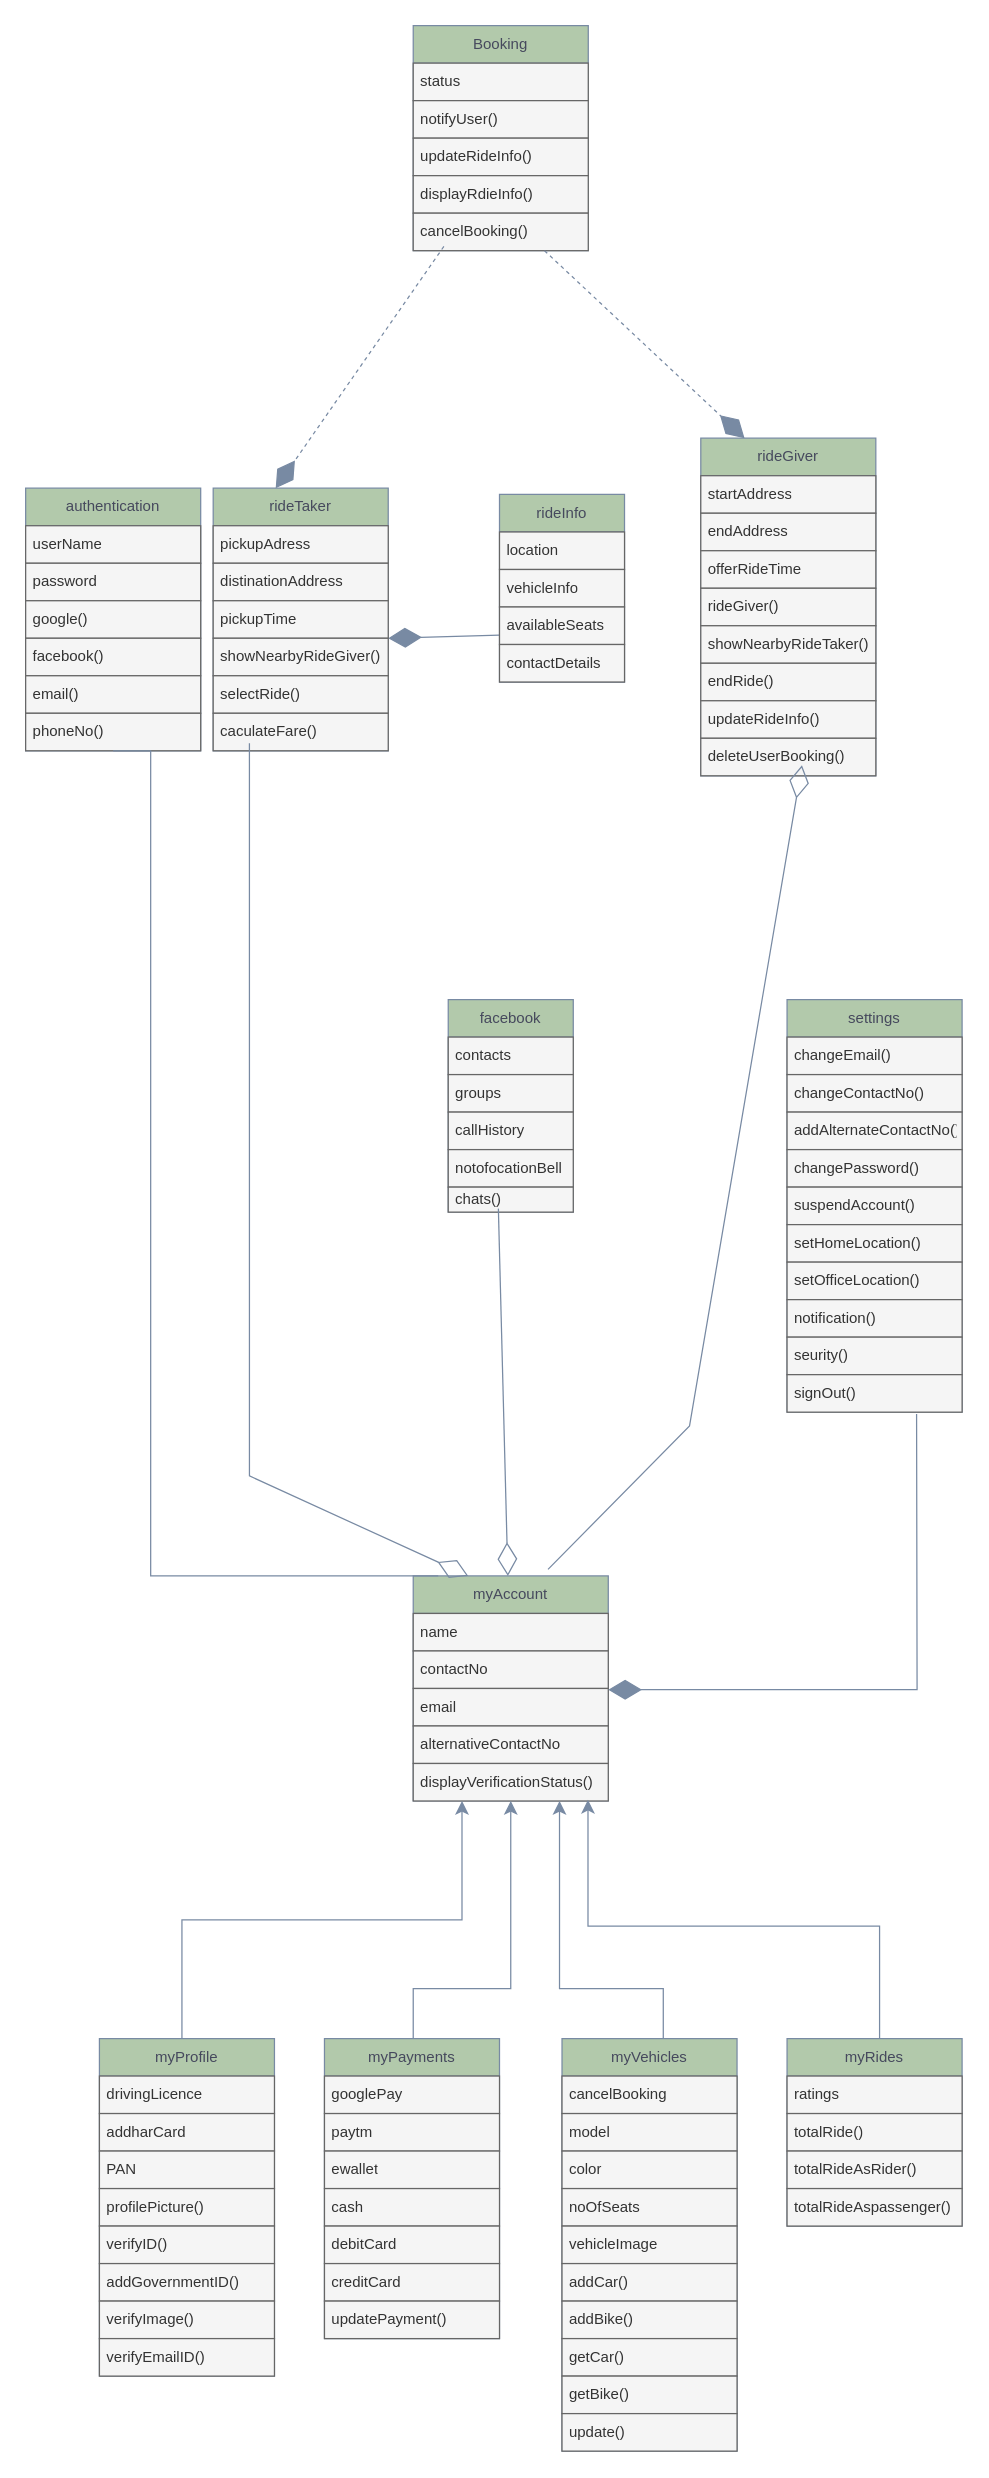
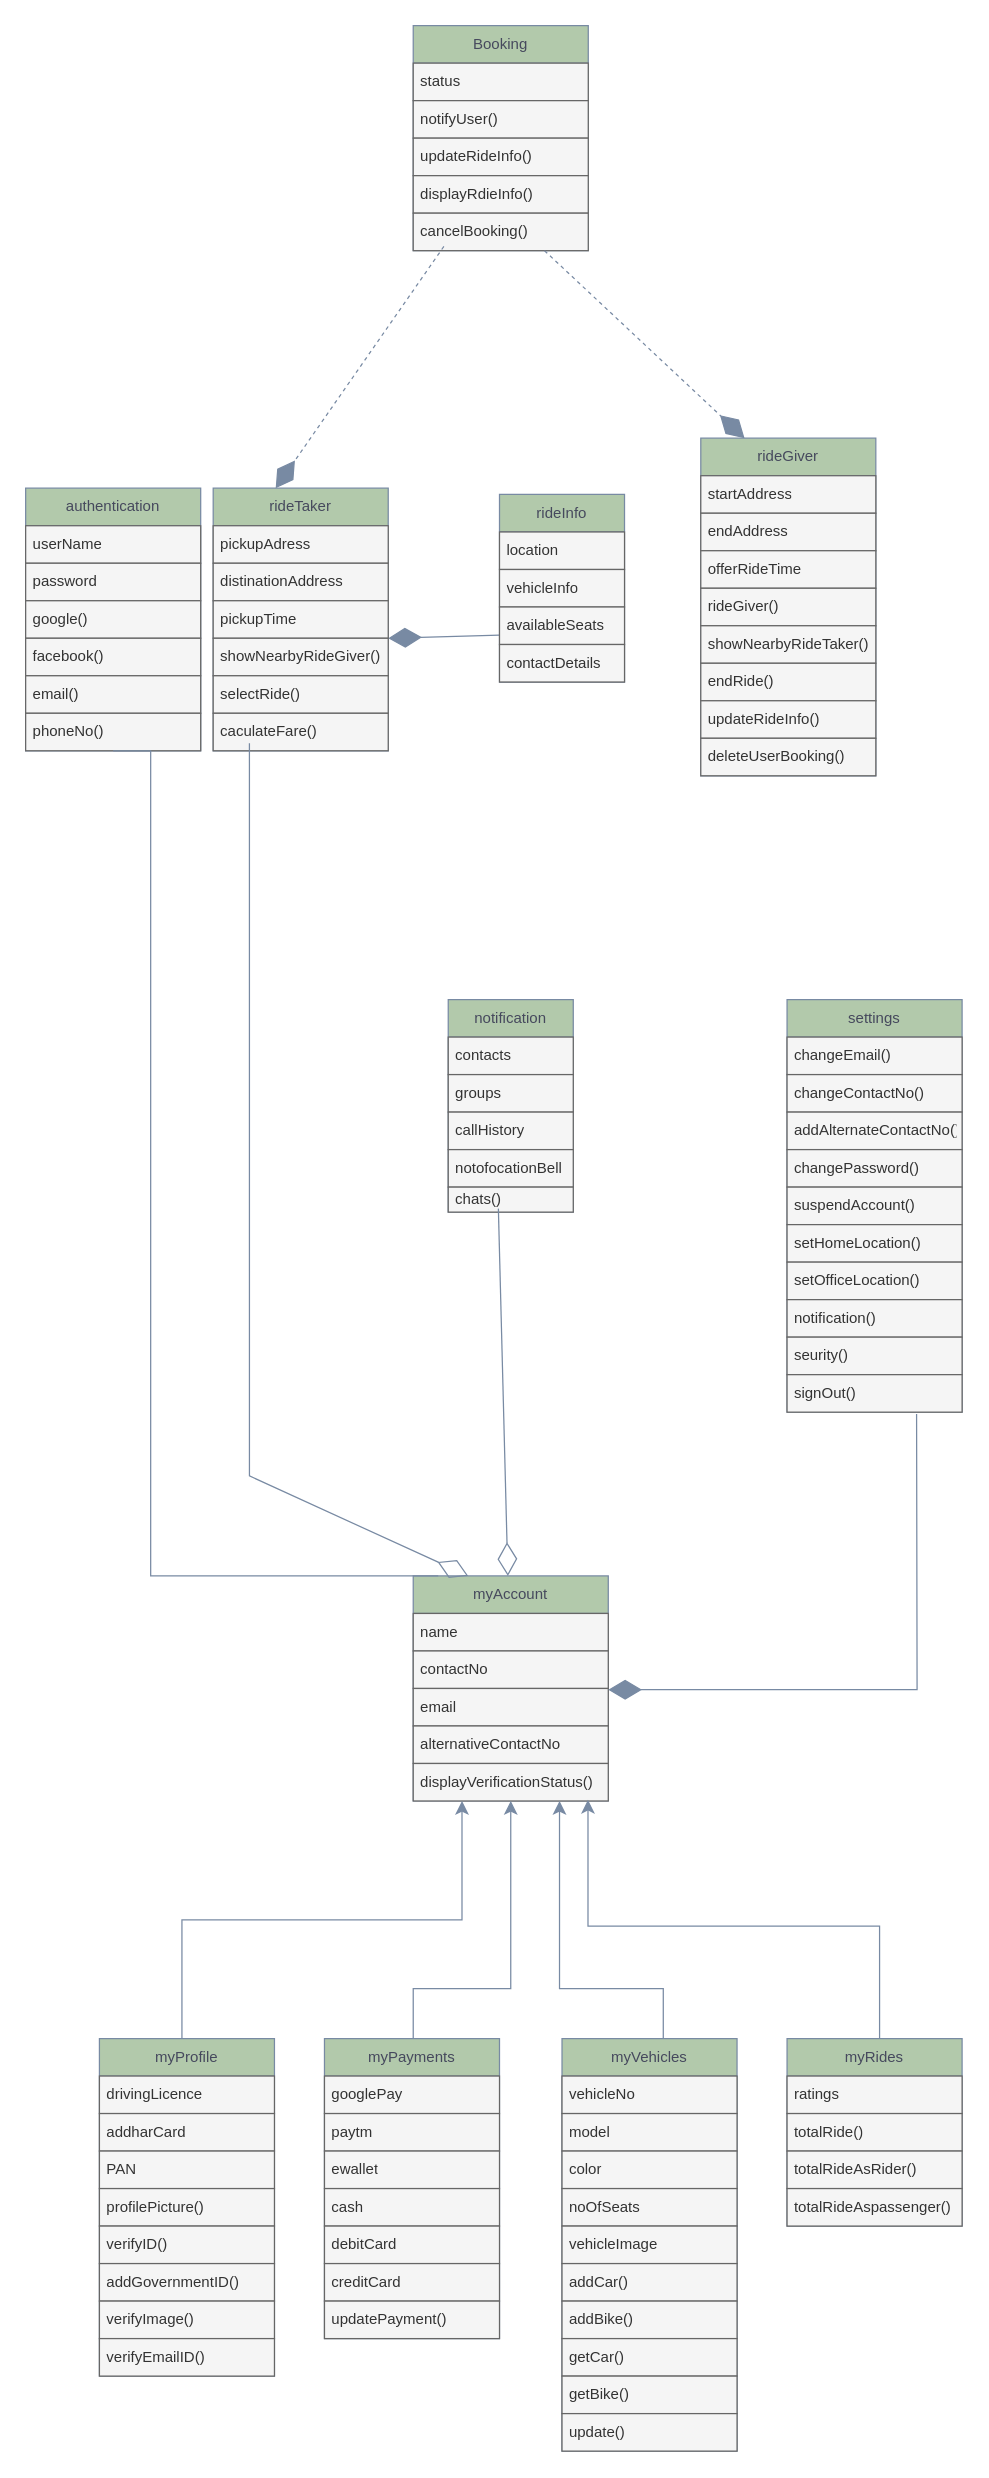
(511, 1018) -> (511, 1018)
(726, 1211) -> none
(620, 2094) -> (603, 2094)
